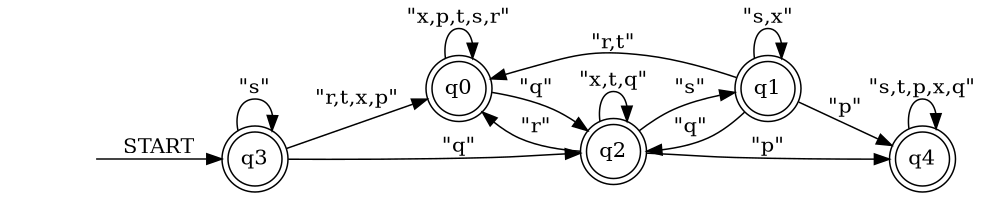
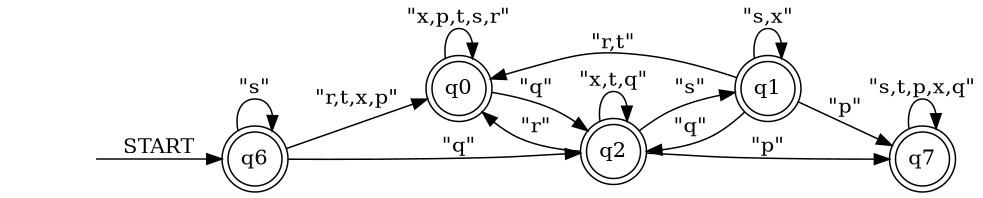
(255, 159) -> (255, 159)
(922, 159) -> (922, 159)
